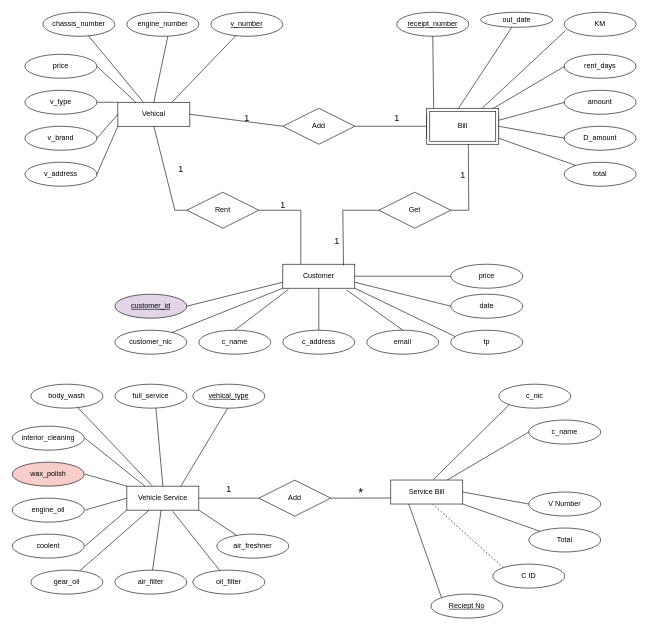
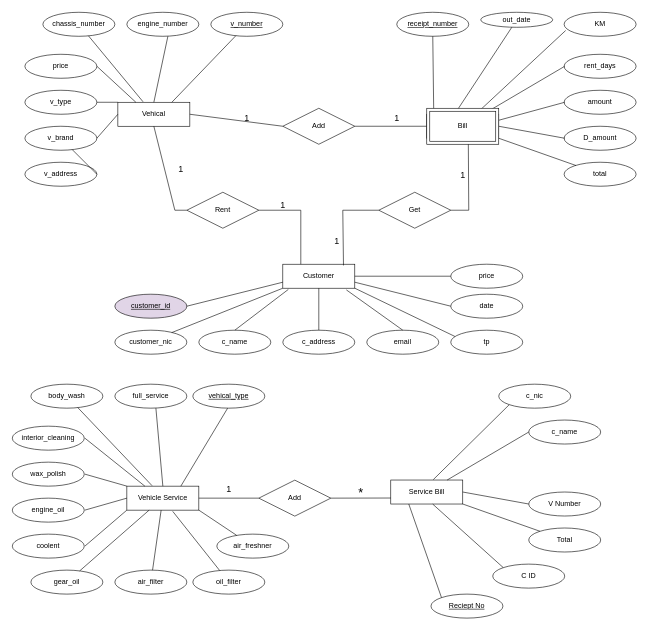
(107, 150) -> (85, 162)
(48, 474) -> (48, 474)
(468, 536) -> (468, 536)
